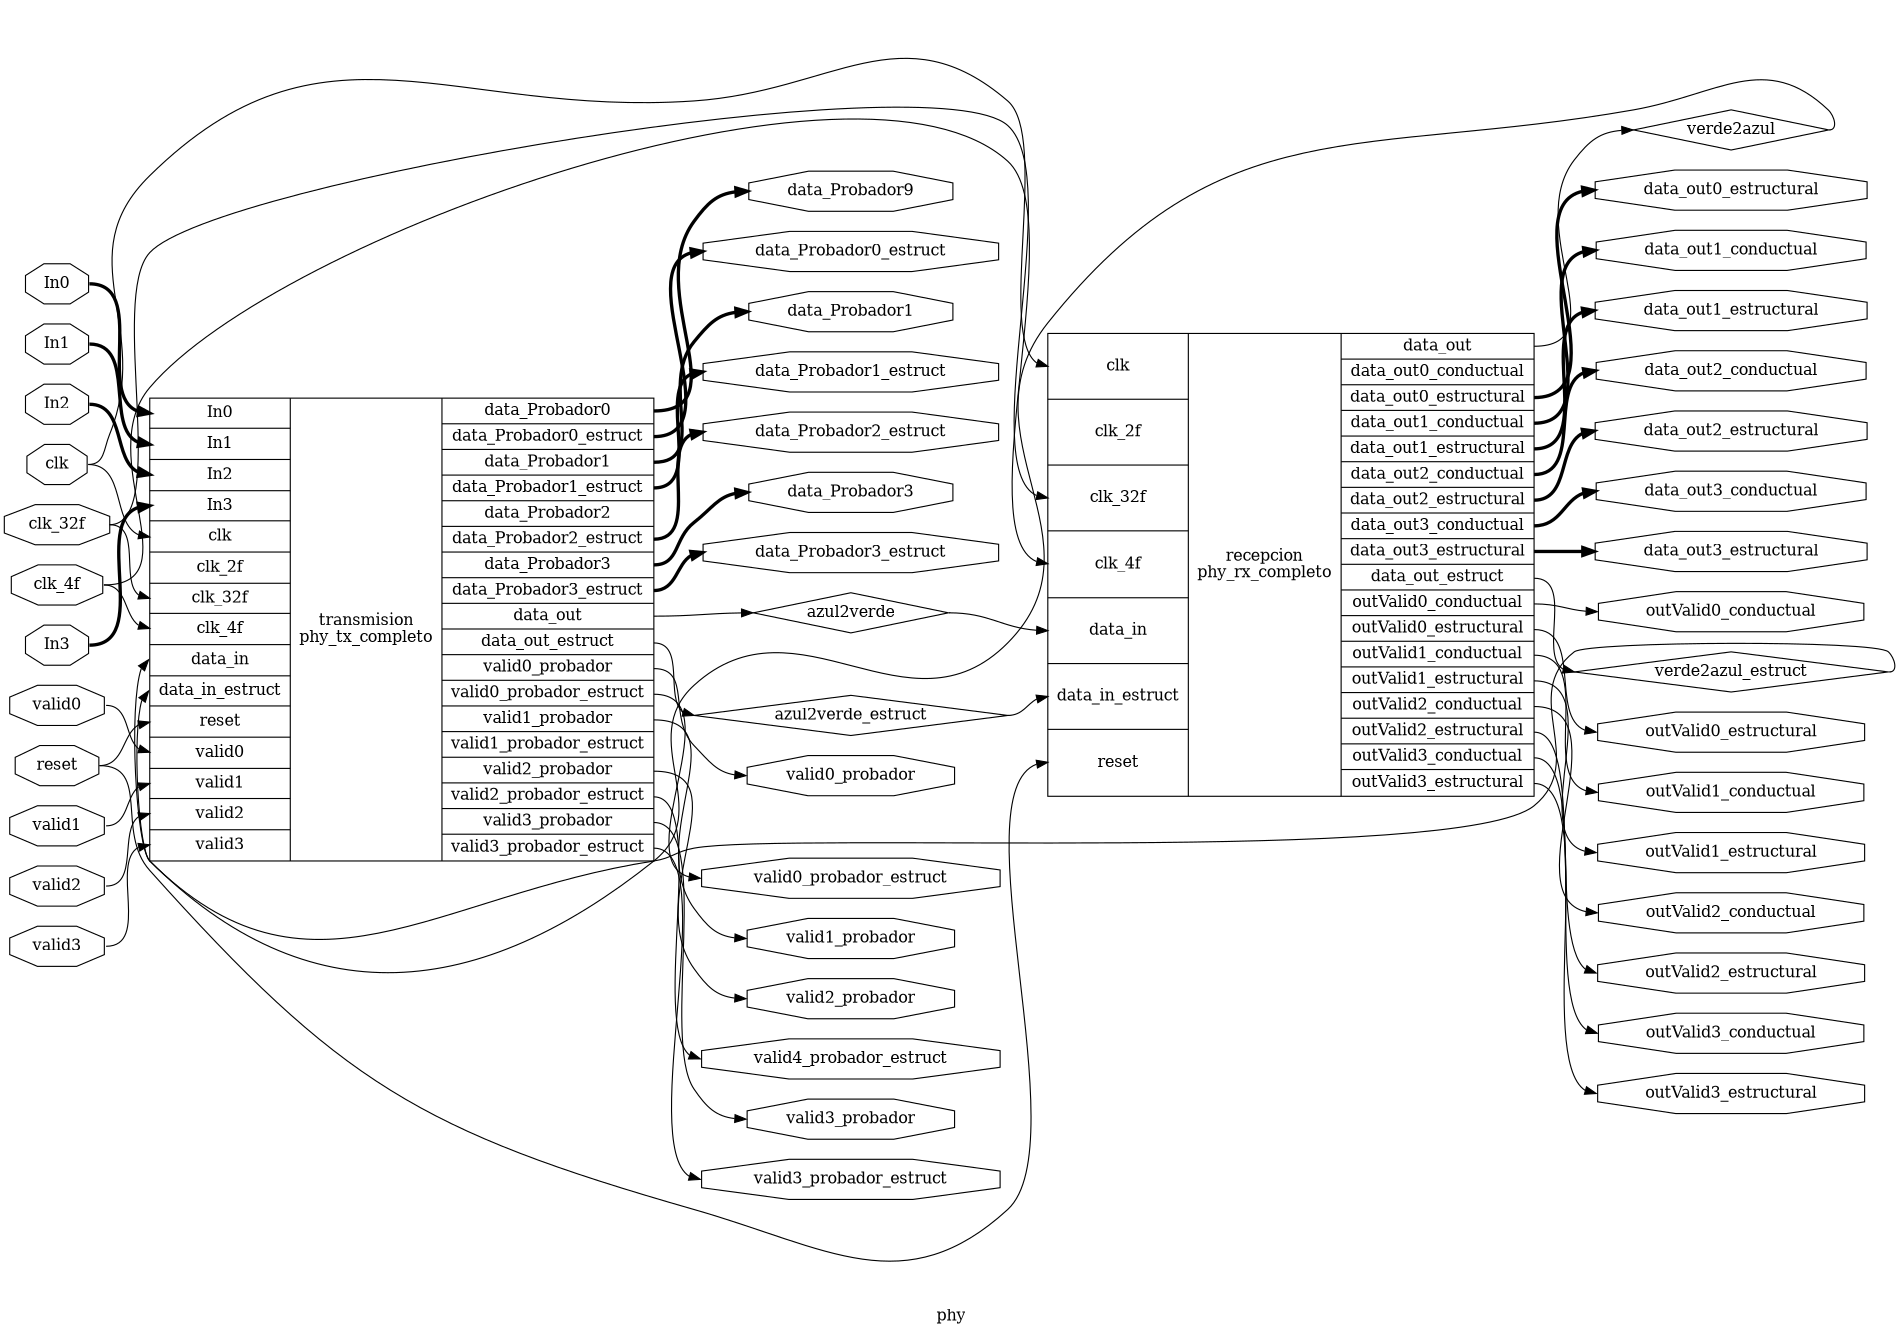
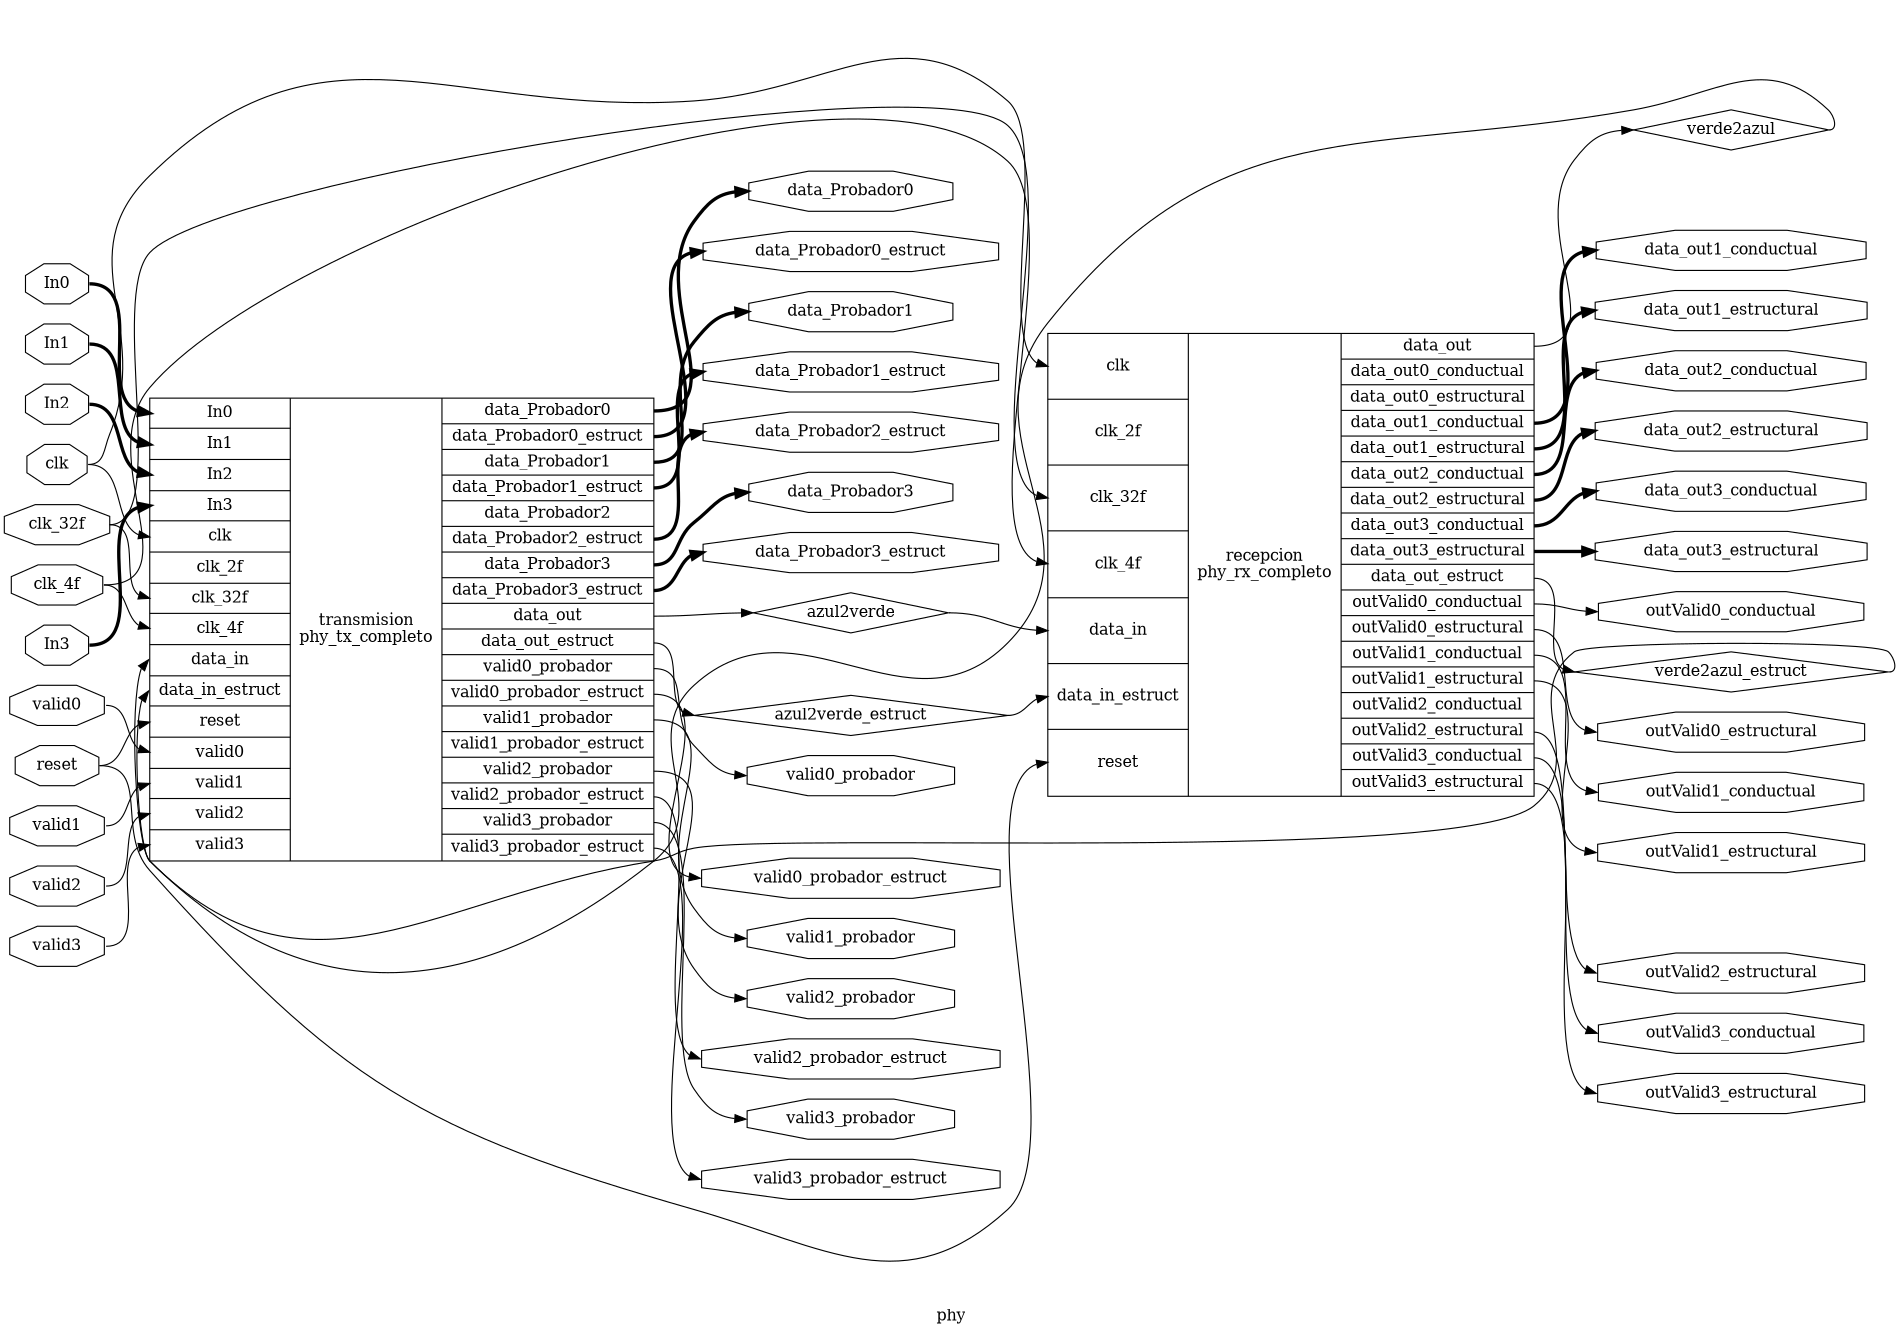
(1731, 190) -> none
(851, 191) -> (851, 191)
(1731, 913) -> none
(851, 1059) -> (851, 1059)
